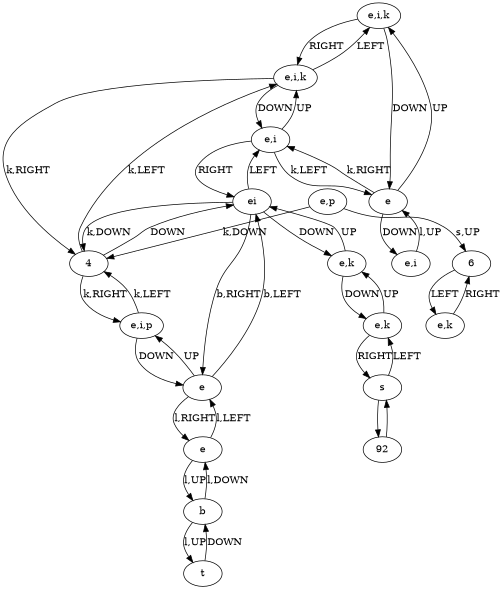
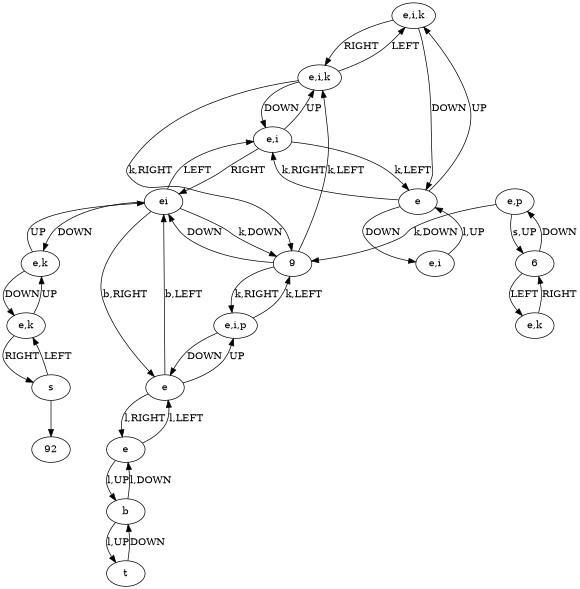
none -> (541, 233)
(89, 264) -> (293, 264)
(387, 422) -> none
